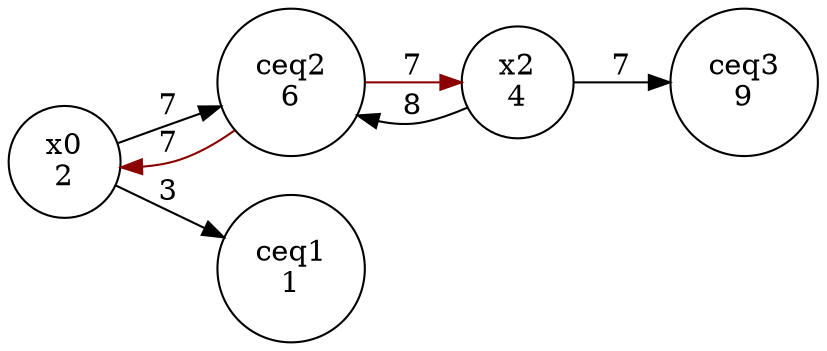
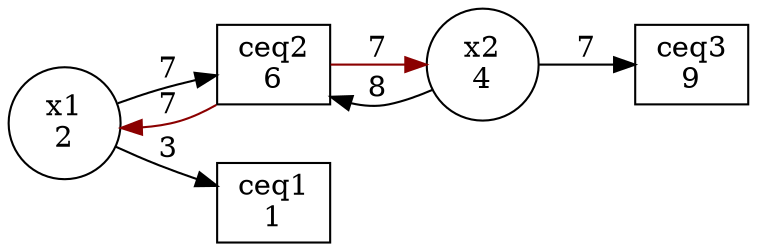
(291, 82) -> (274, 65)
(744, 82) -> (692, 65)
(65, 162) -> (65, 123)
(291, 269) -> (274, 203)
